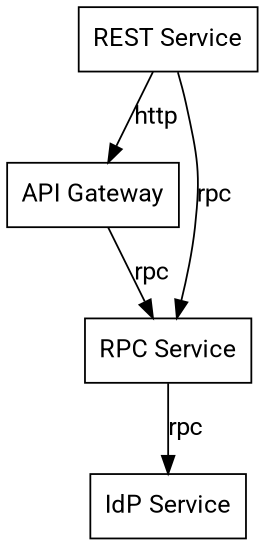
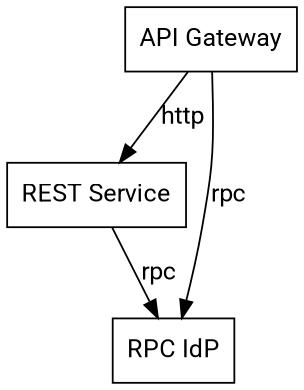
(135, 109) -> (159, 110)
(168, 351) -> (174, 351)
(168, 506) -> none
